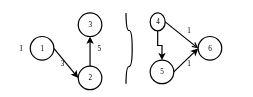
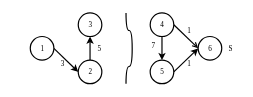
(158, 22) -> (162, 24)
none -> (153, 45)
(21, 48) -> none
none -> (231, 48)
(90, 78) -> (90, 72)
